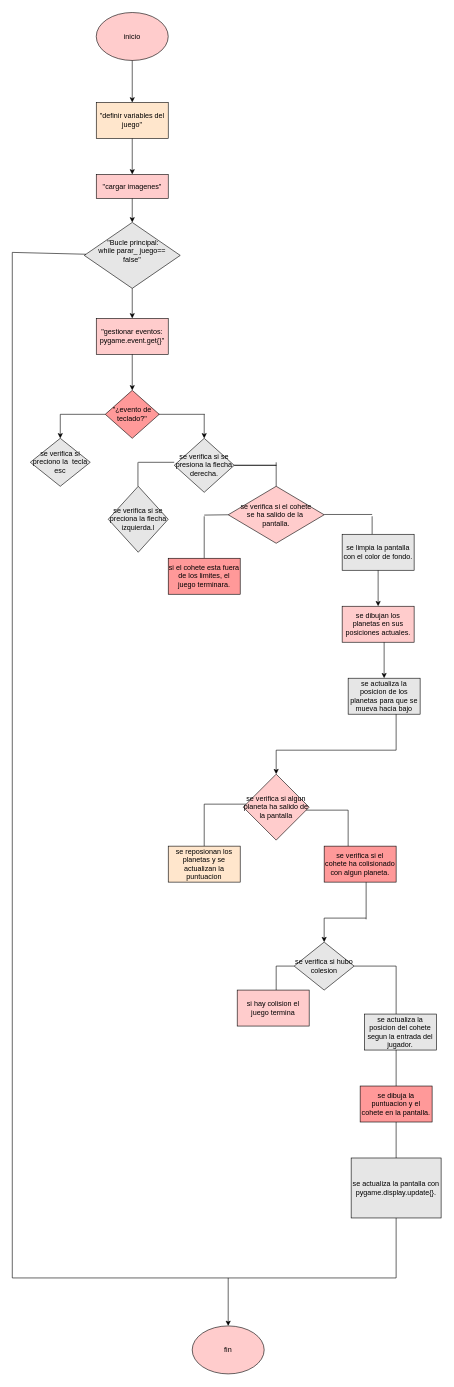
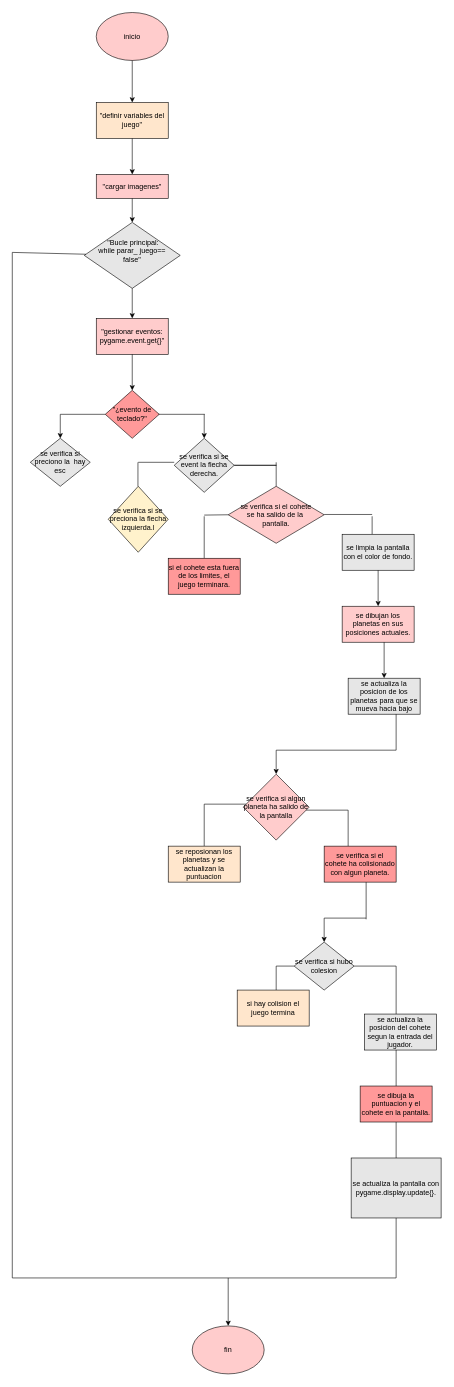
(60, 462) -> (60, 462)
(204, 465) -> (204, 465)
(138, 519) -> (138, 519)
(273, 1008) -> (273, 1008)
